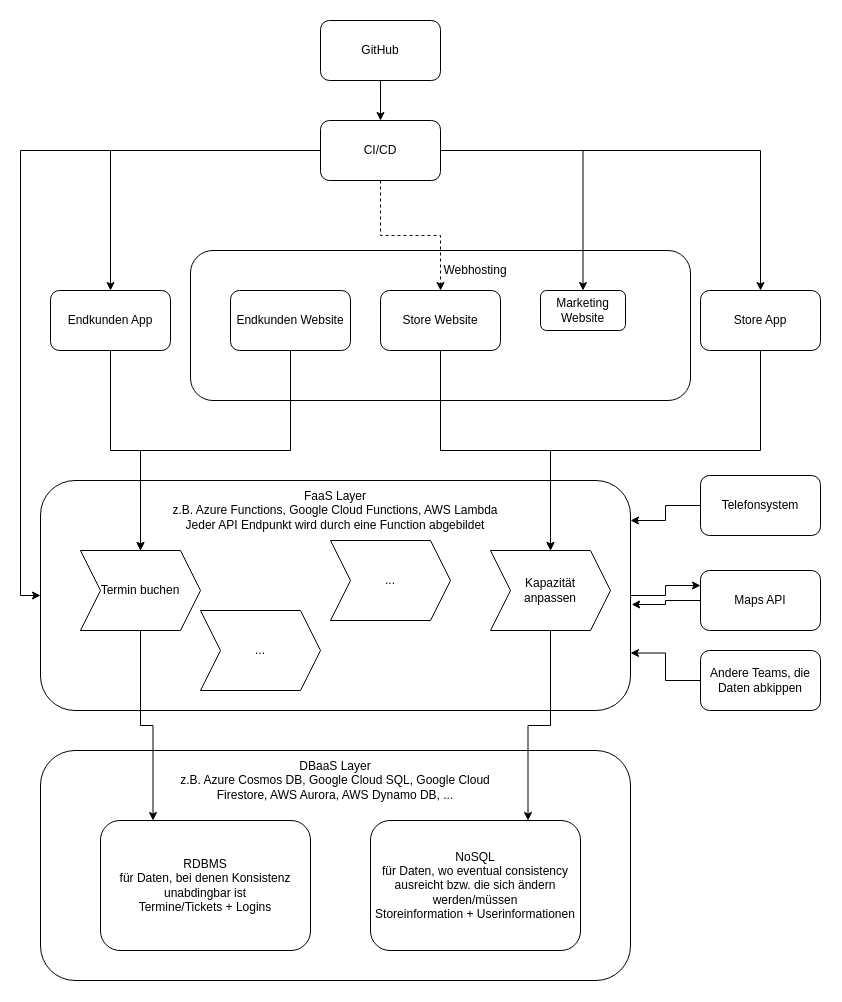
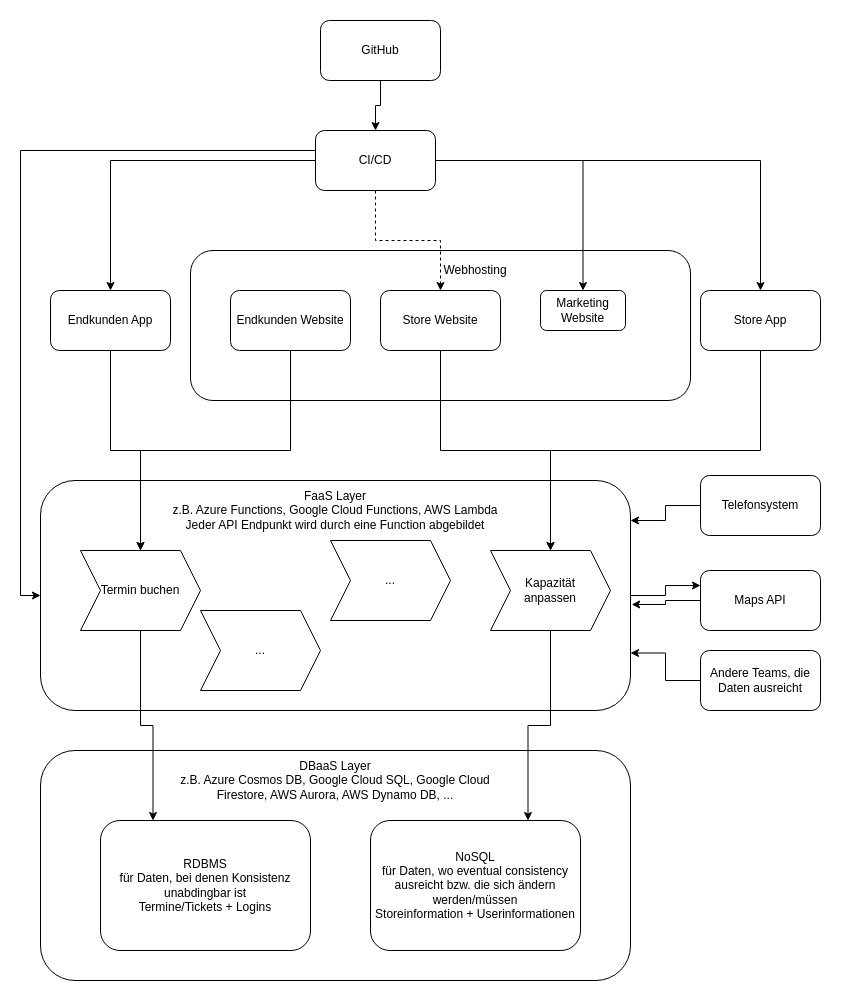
(381, 151) -> (376, 161)
(761, 681) -> (761, 681)
